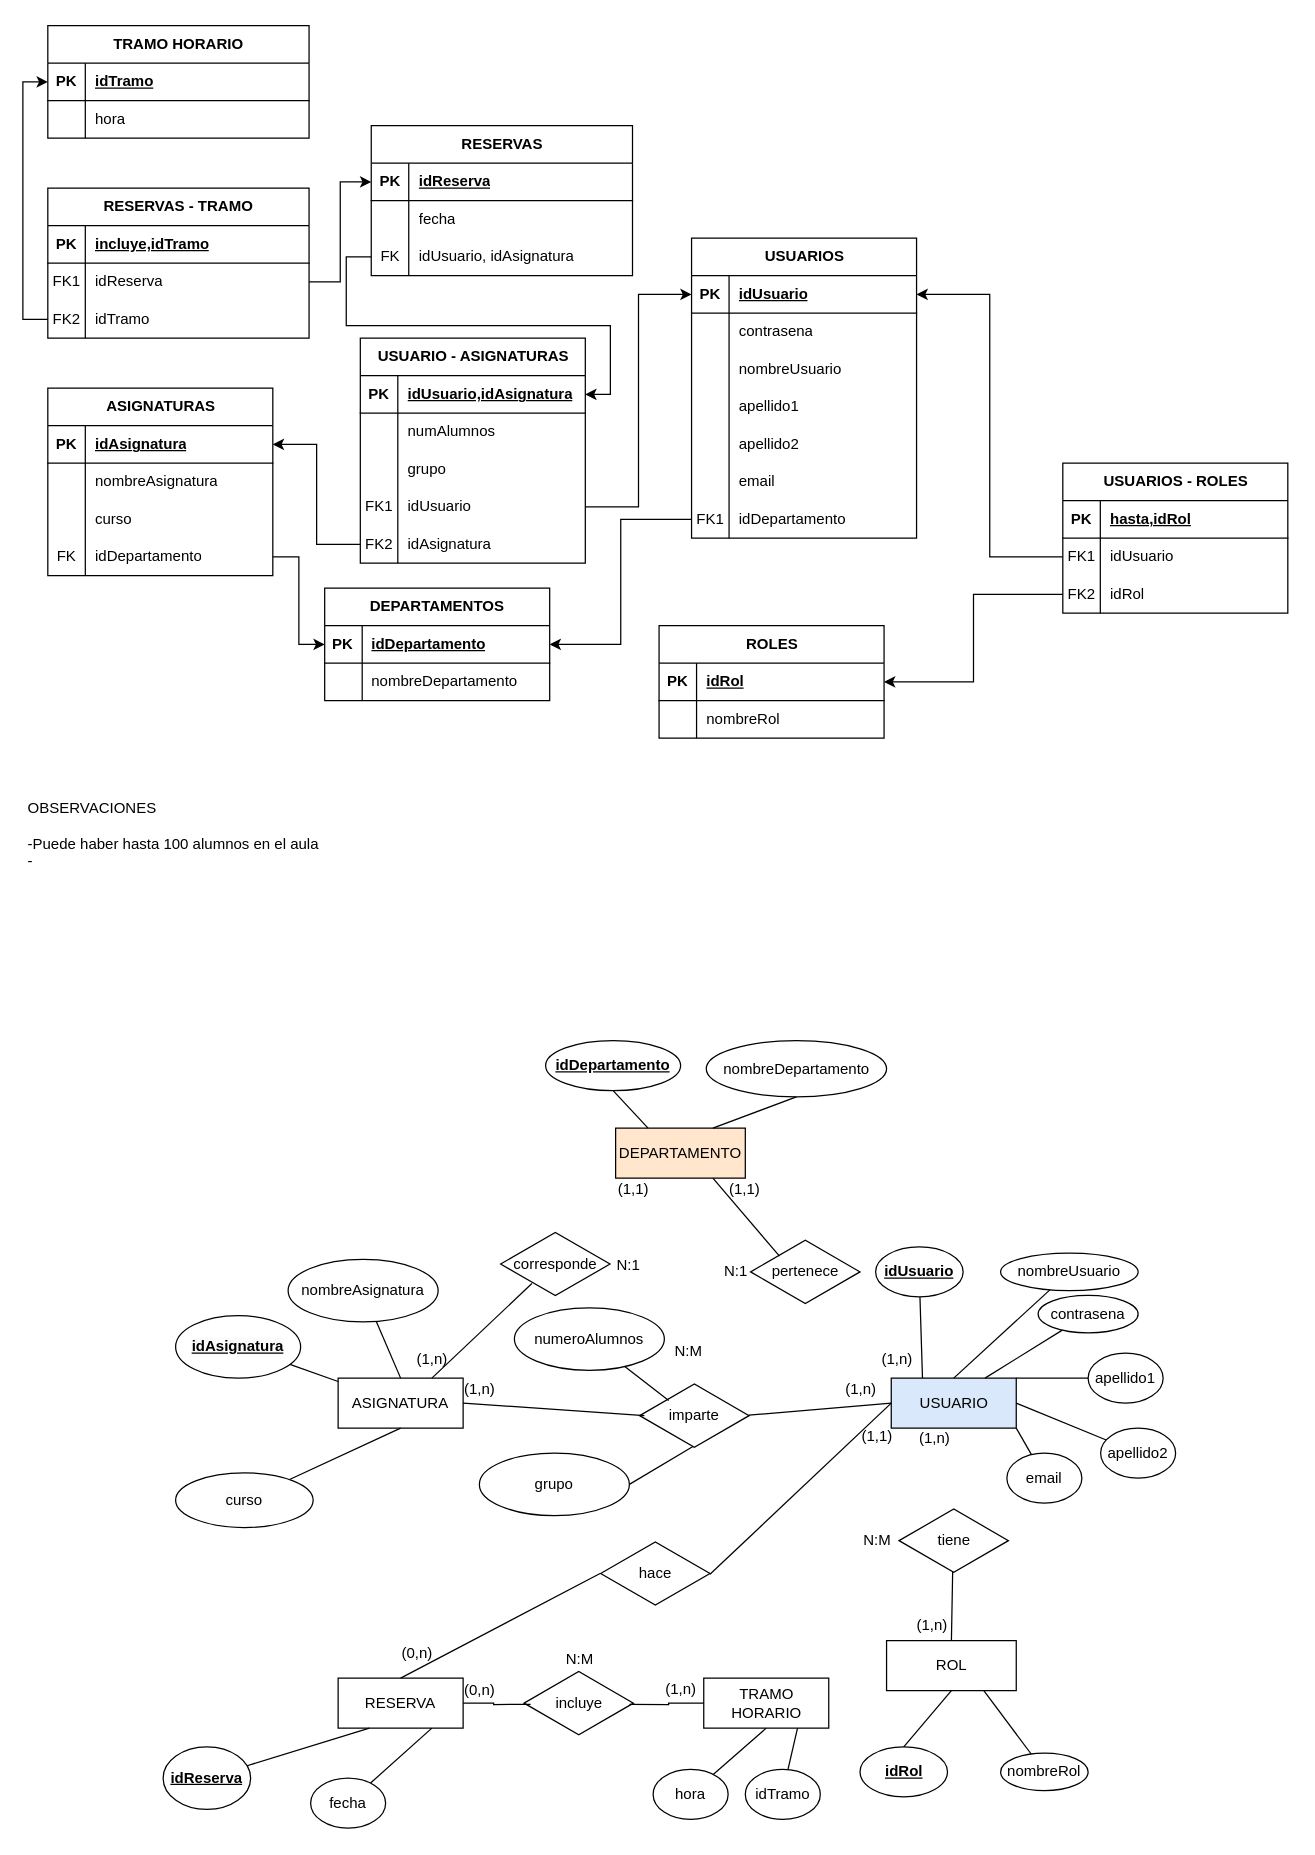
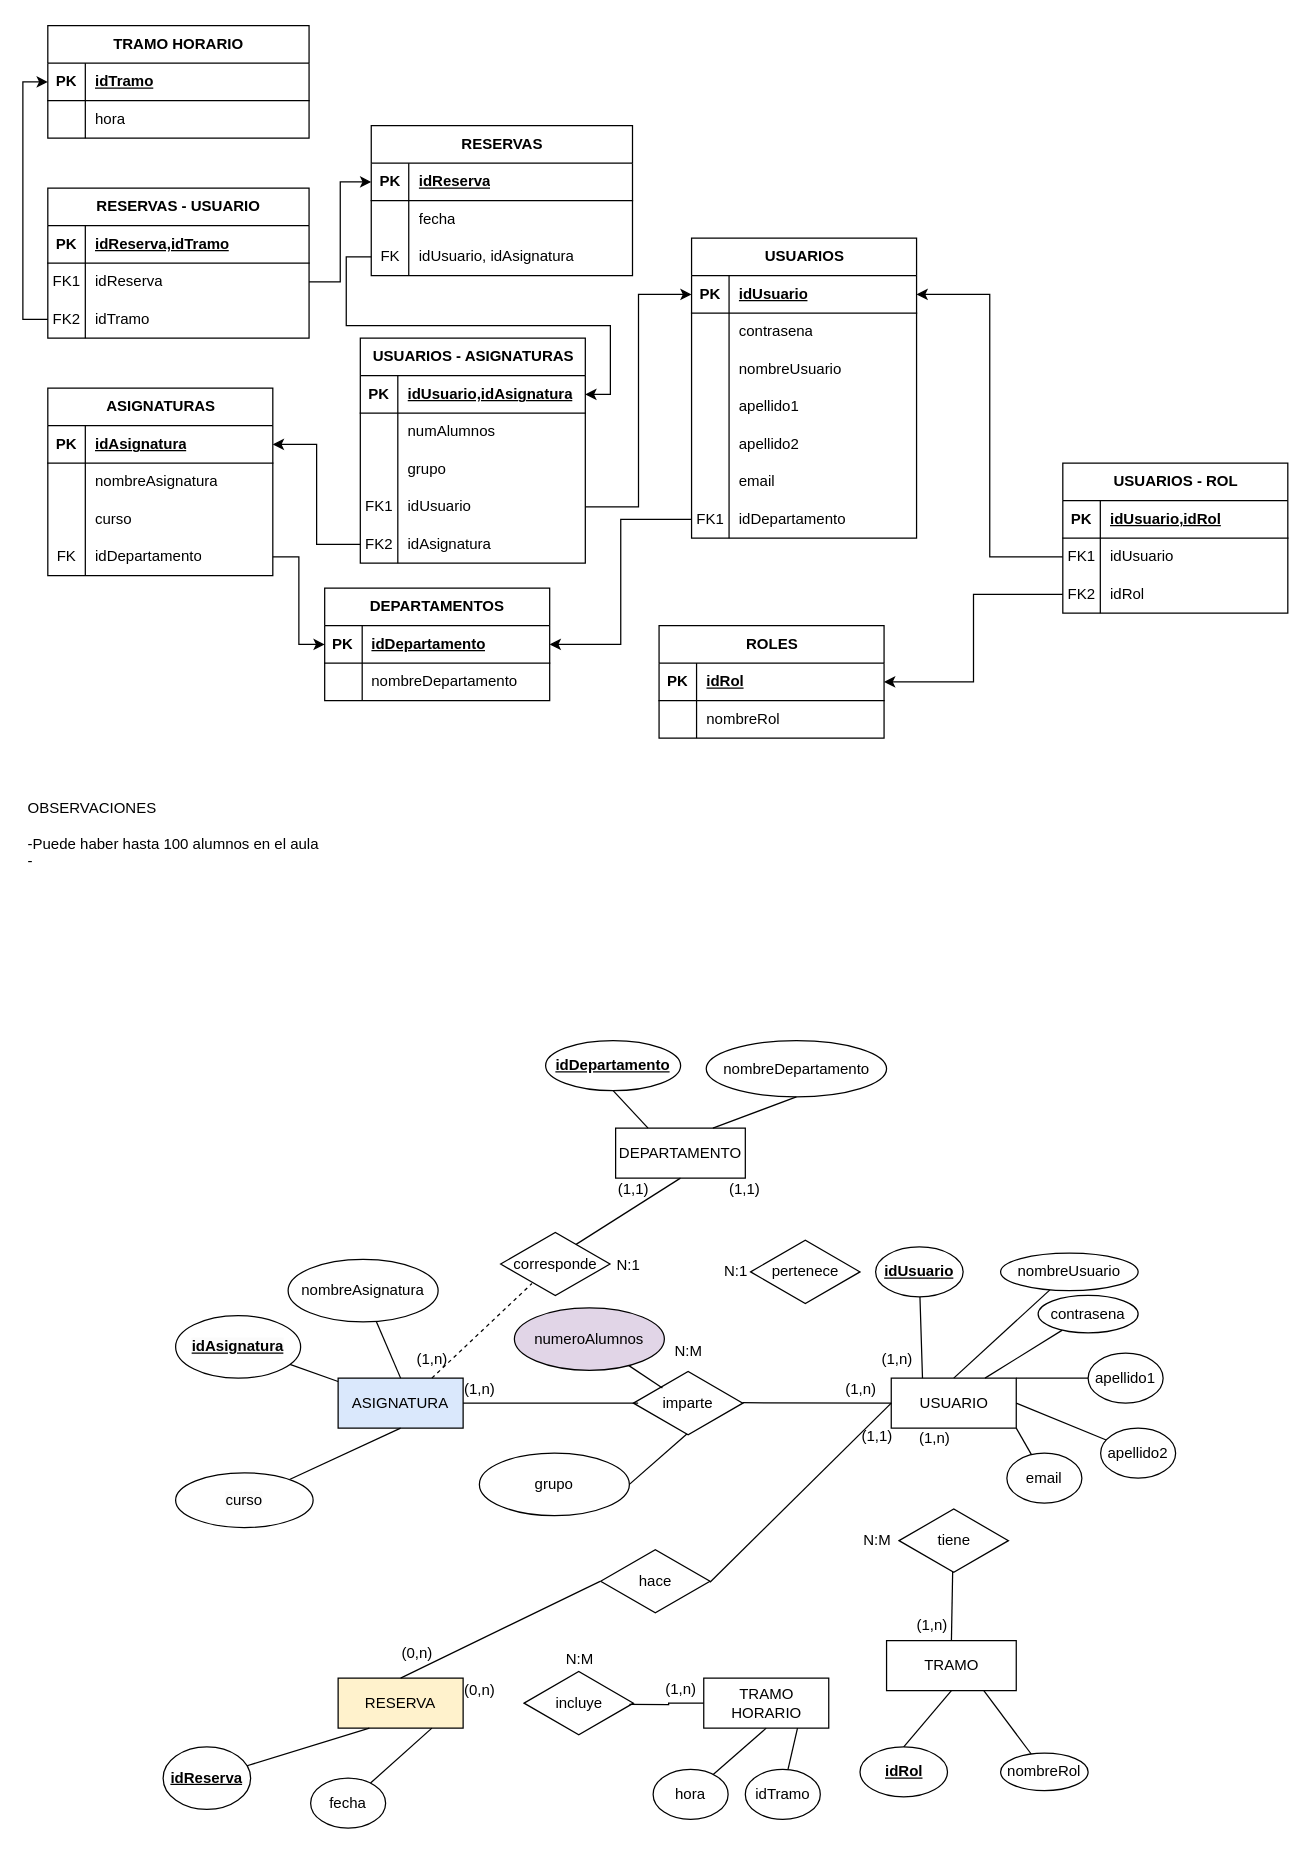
(179, 207) -> (179, 207)
(151, 244) -> (161, 244)
(474, 357) -> (474, 357)
(1176, 482) -> (1176, 482)
(1151, 519) -> (1164, 519)
(680, 1153) -> (680, 1153)
none -> (629, 1211)
(746, 1217) -> none
(482, 1330) -> (482, 1330)
(589, 1339) -> (589, 1339)
(401, 1403) -> (401, 1403)
(954, 1403) -> (954, 1403)
(694, 1416) -> (688, 1403)
(655, 1573) -> (655, 1581)
(952, 1666) -> (952, 1666)
(401, 1703) -> (401, 1703)
(497, 1704) -> none
